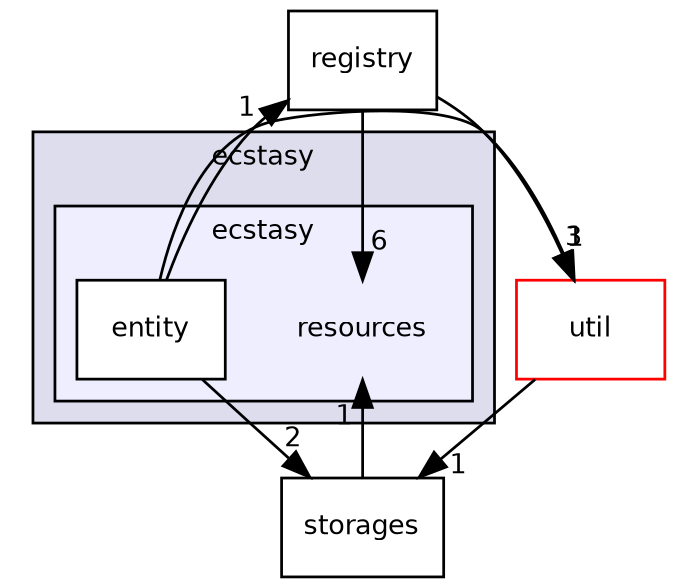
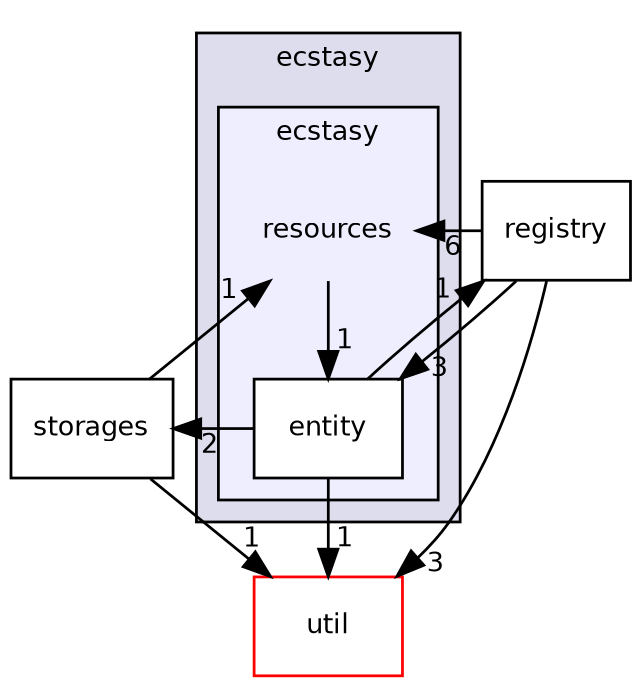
none -> (328, 316)
none -> (477, 316)
(512, 399) -> (178, 501)
